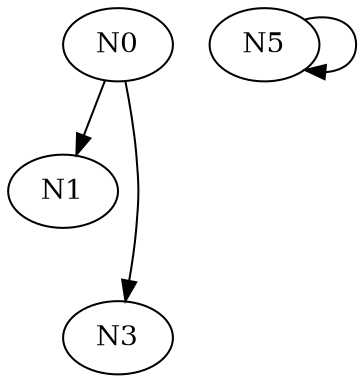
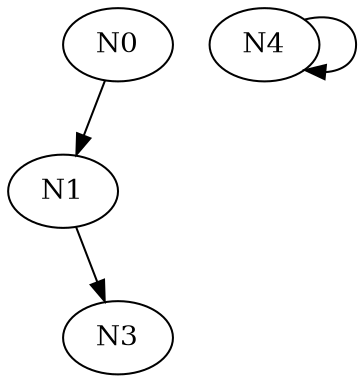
(265, 45) -> (265, 45)
(138, 181) -> (87, 255)
